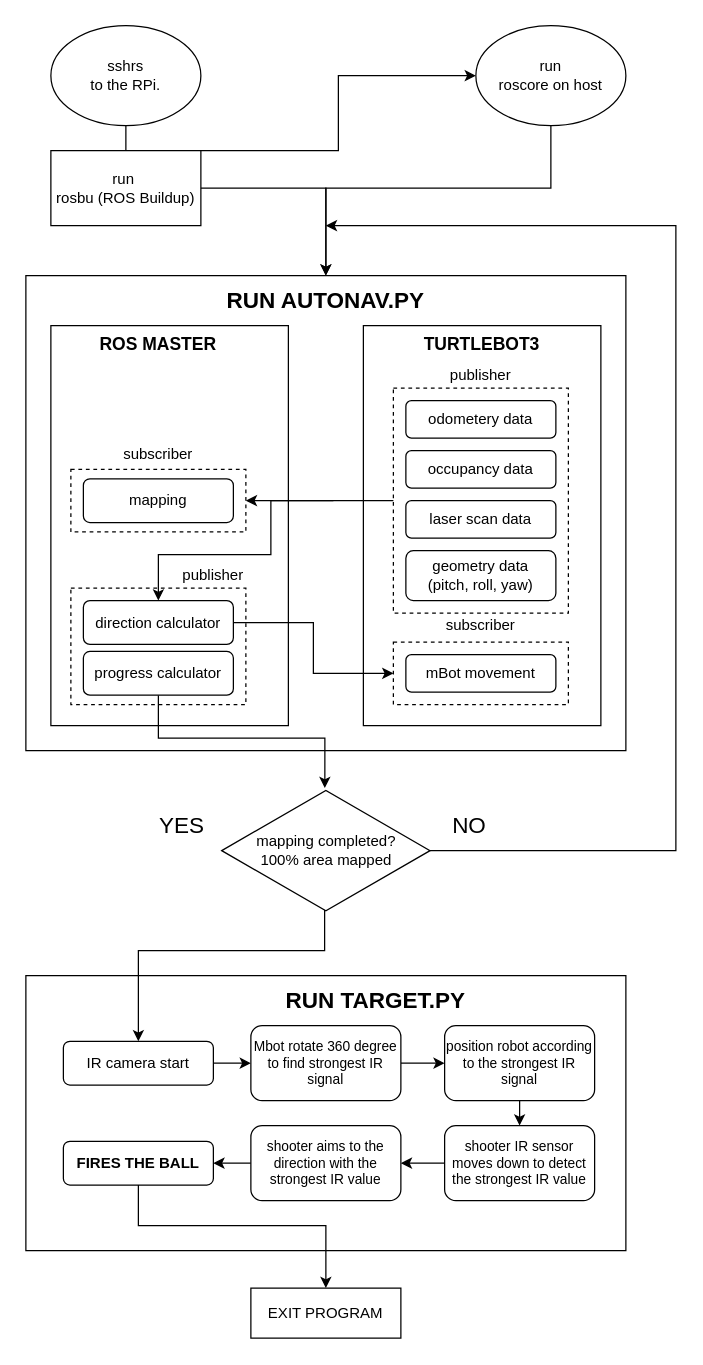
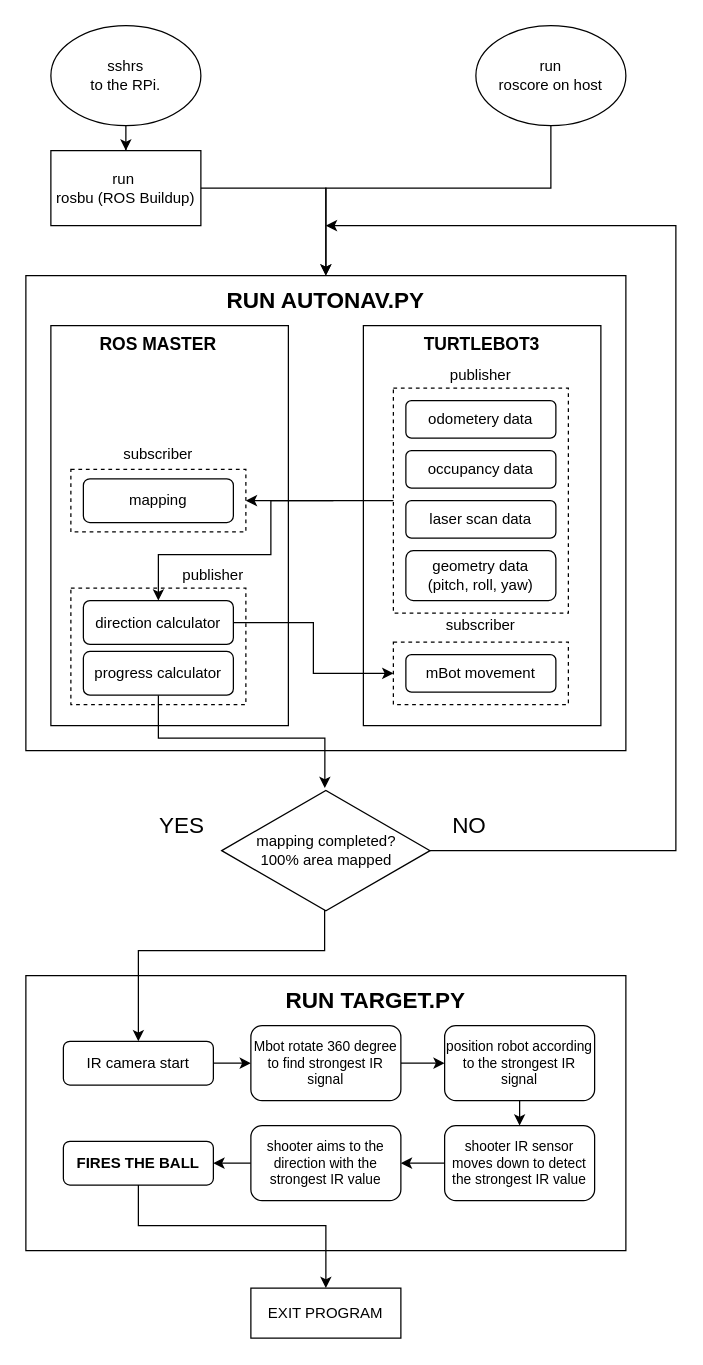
(338, 118) -> (126, 149)
